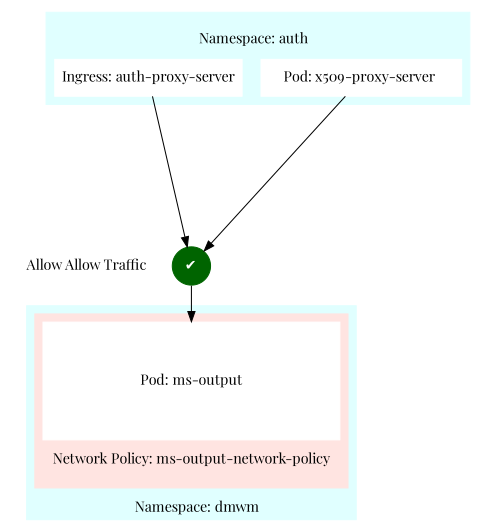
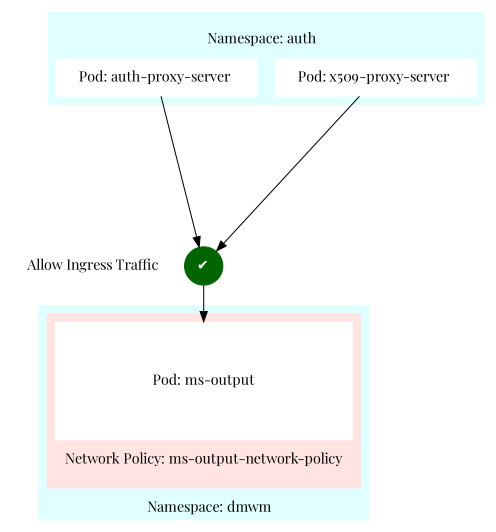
(148, 78) -> (157, 78)
(87, 266) -> (93, 266)
